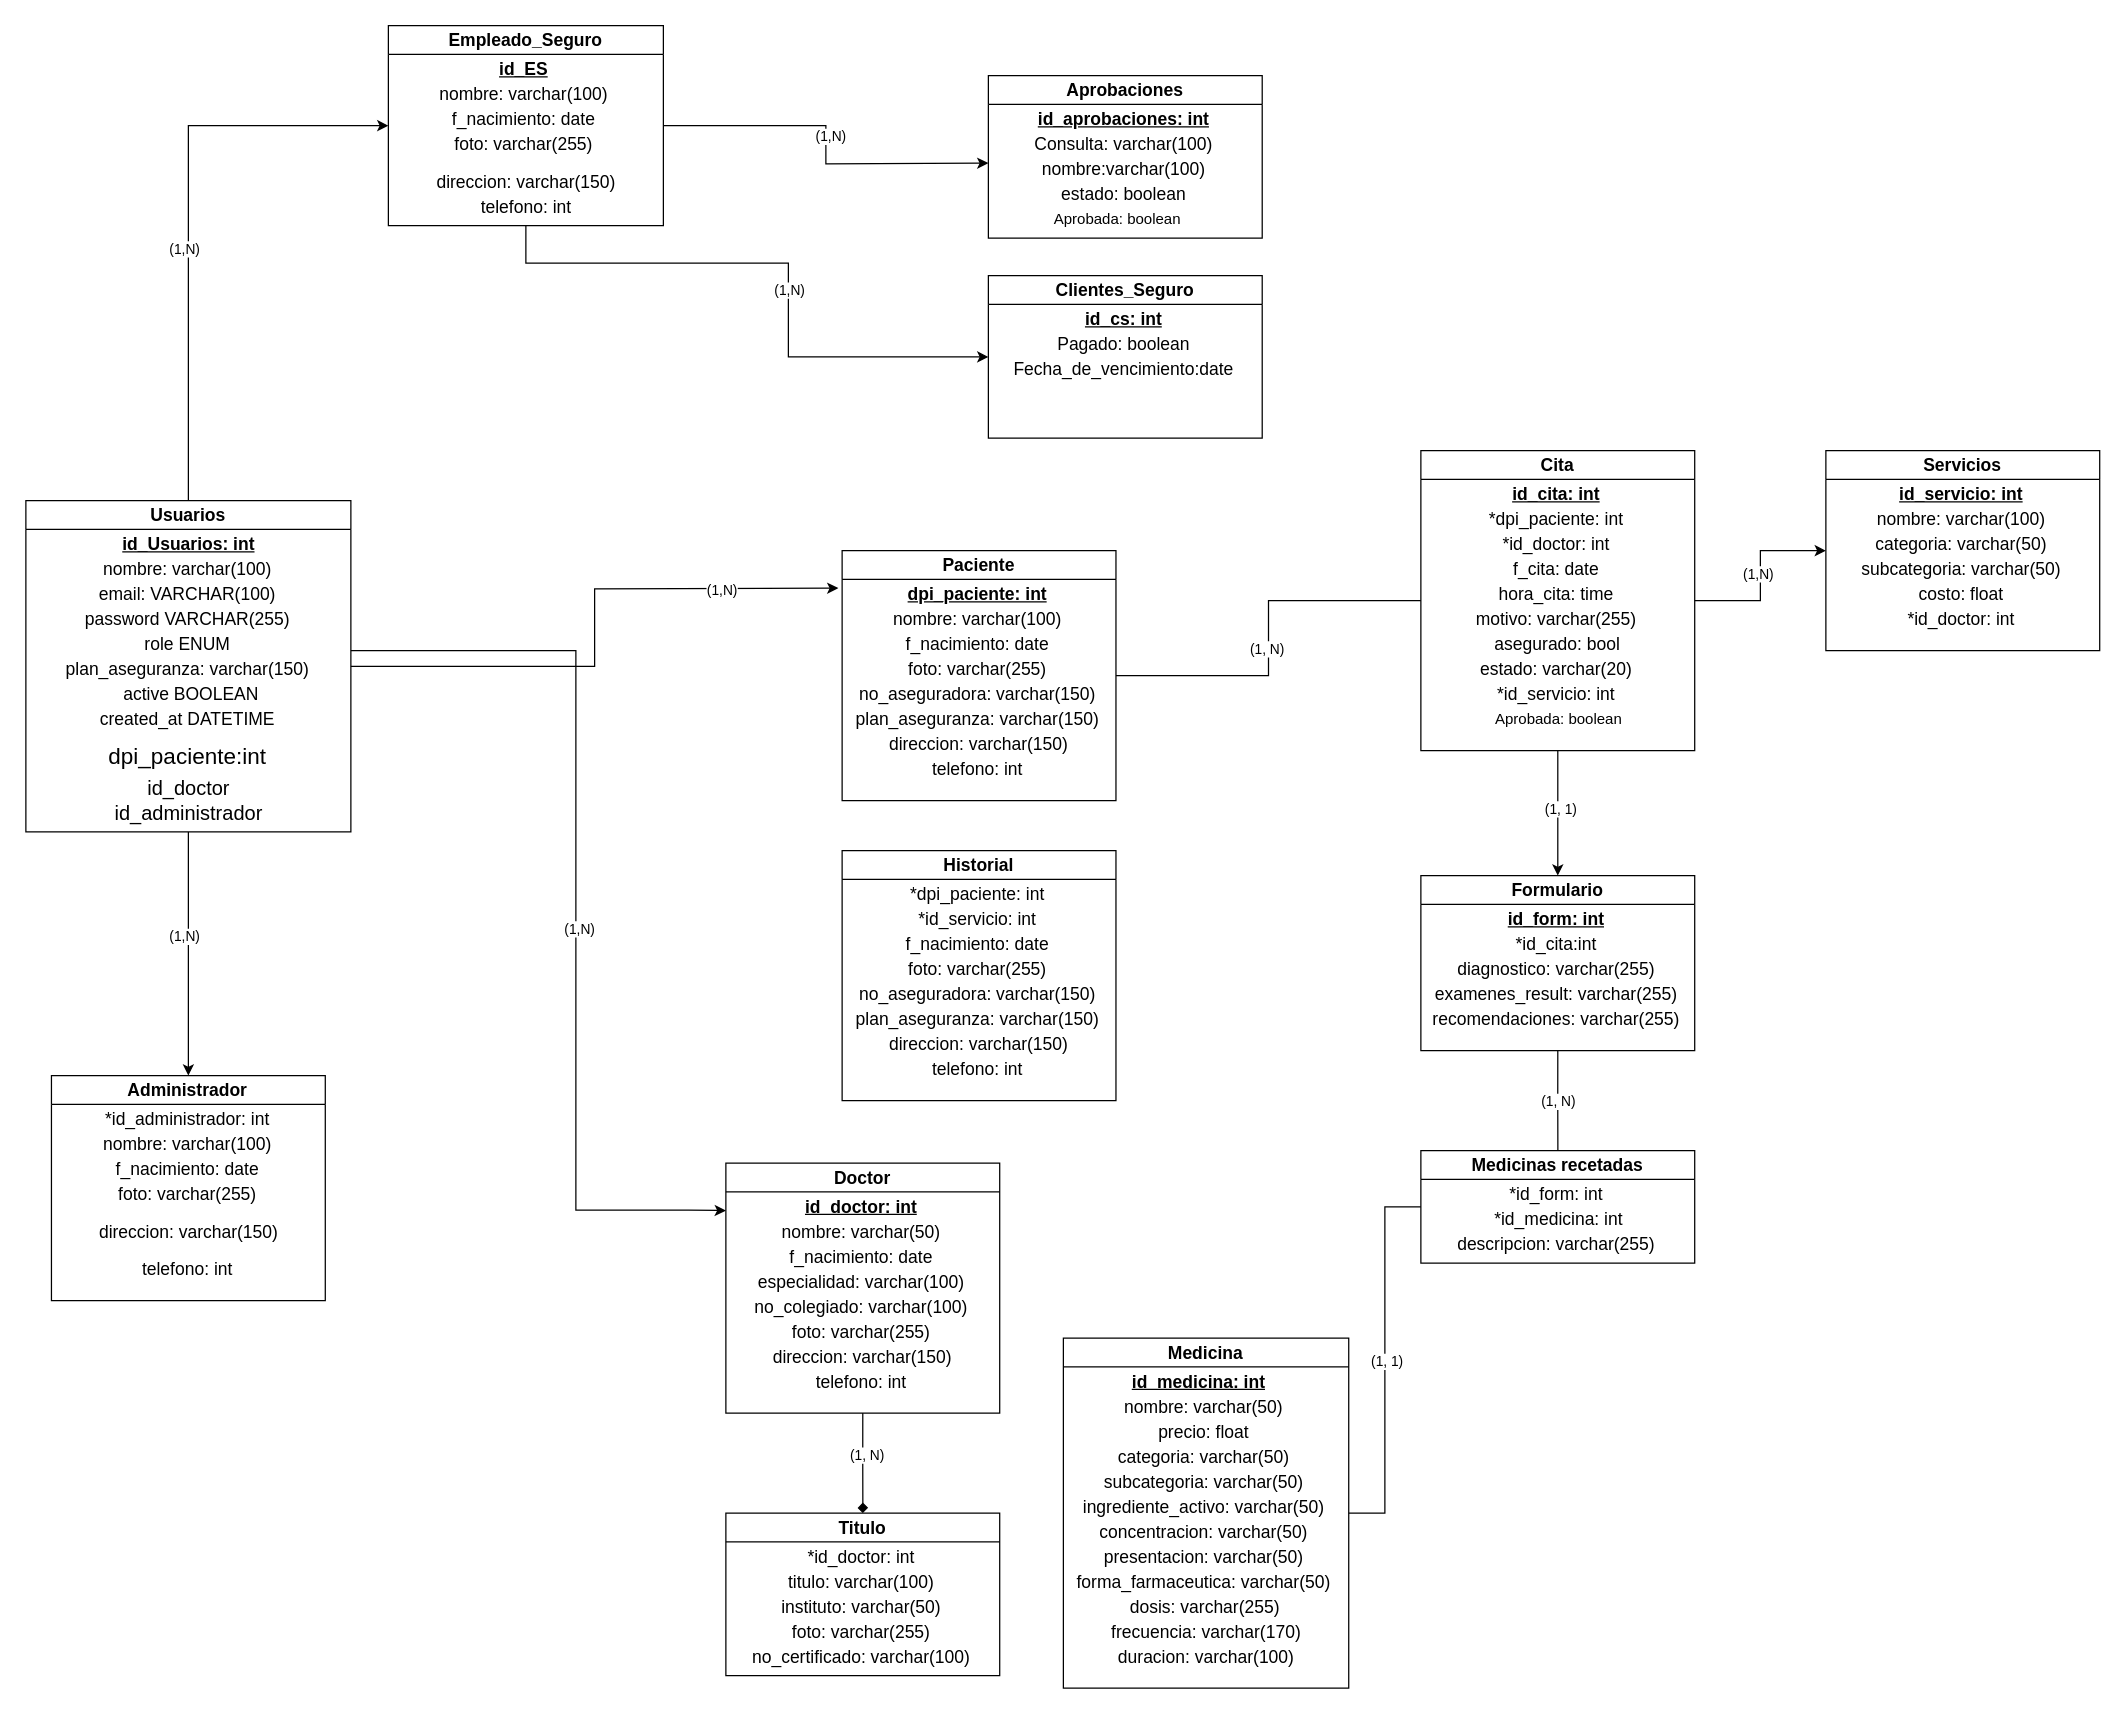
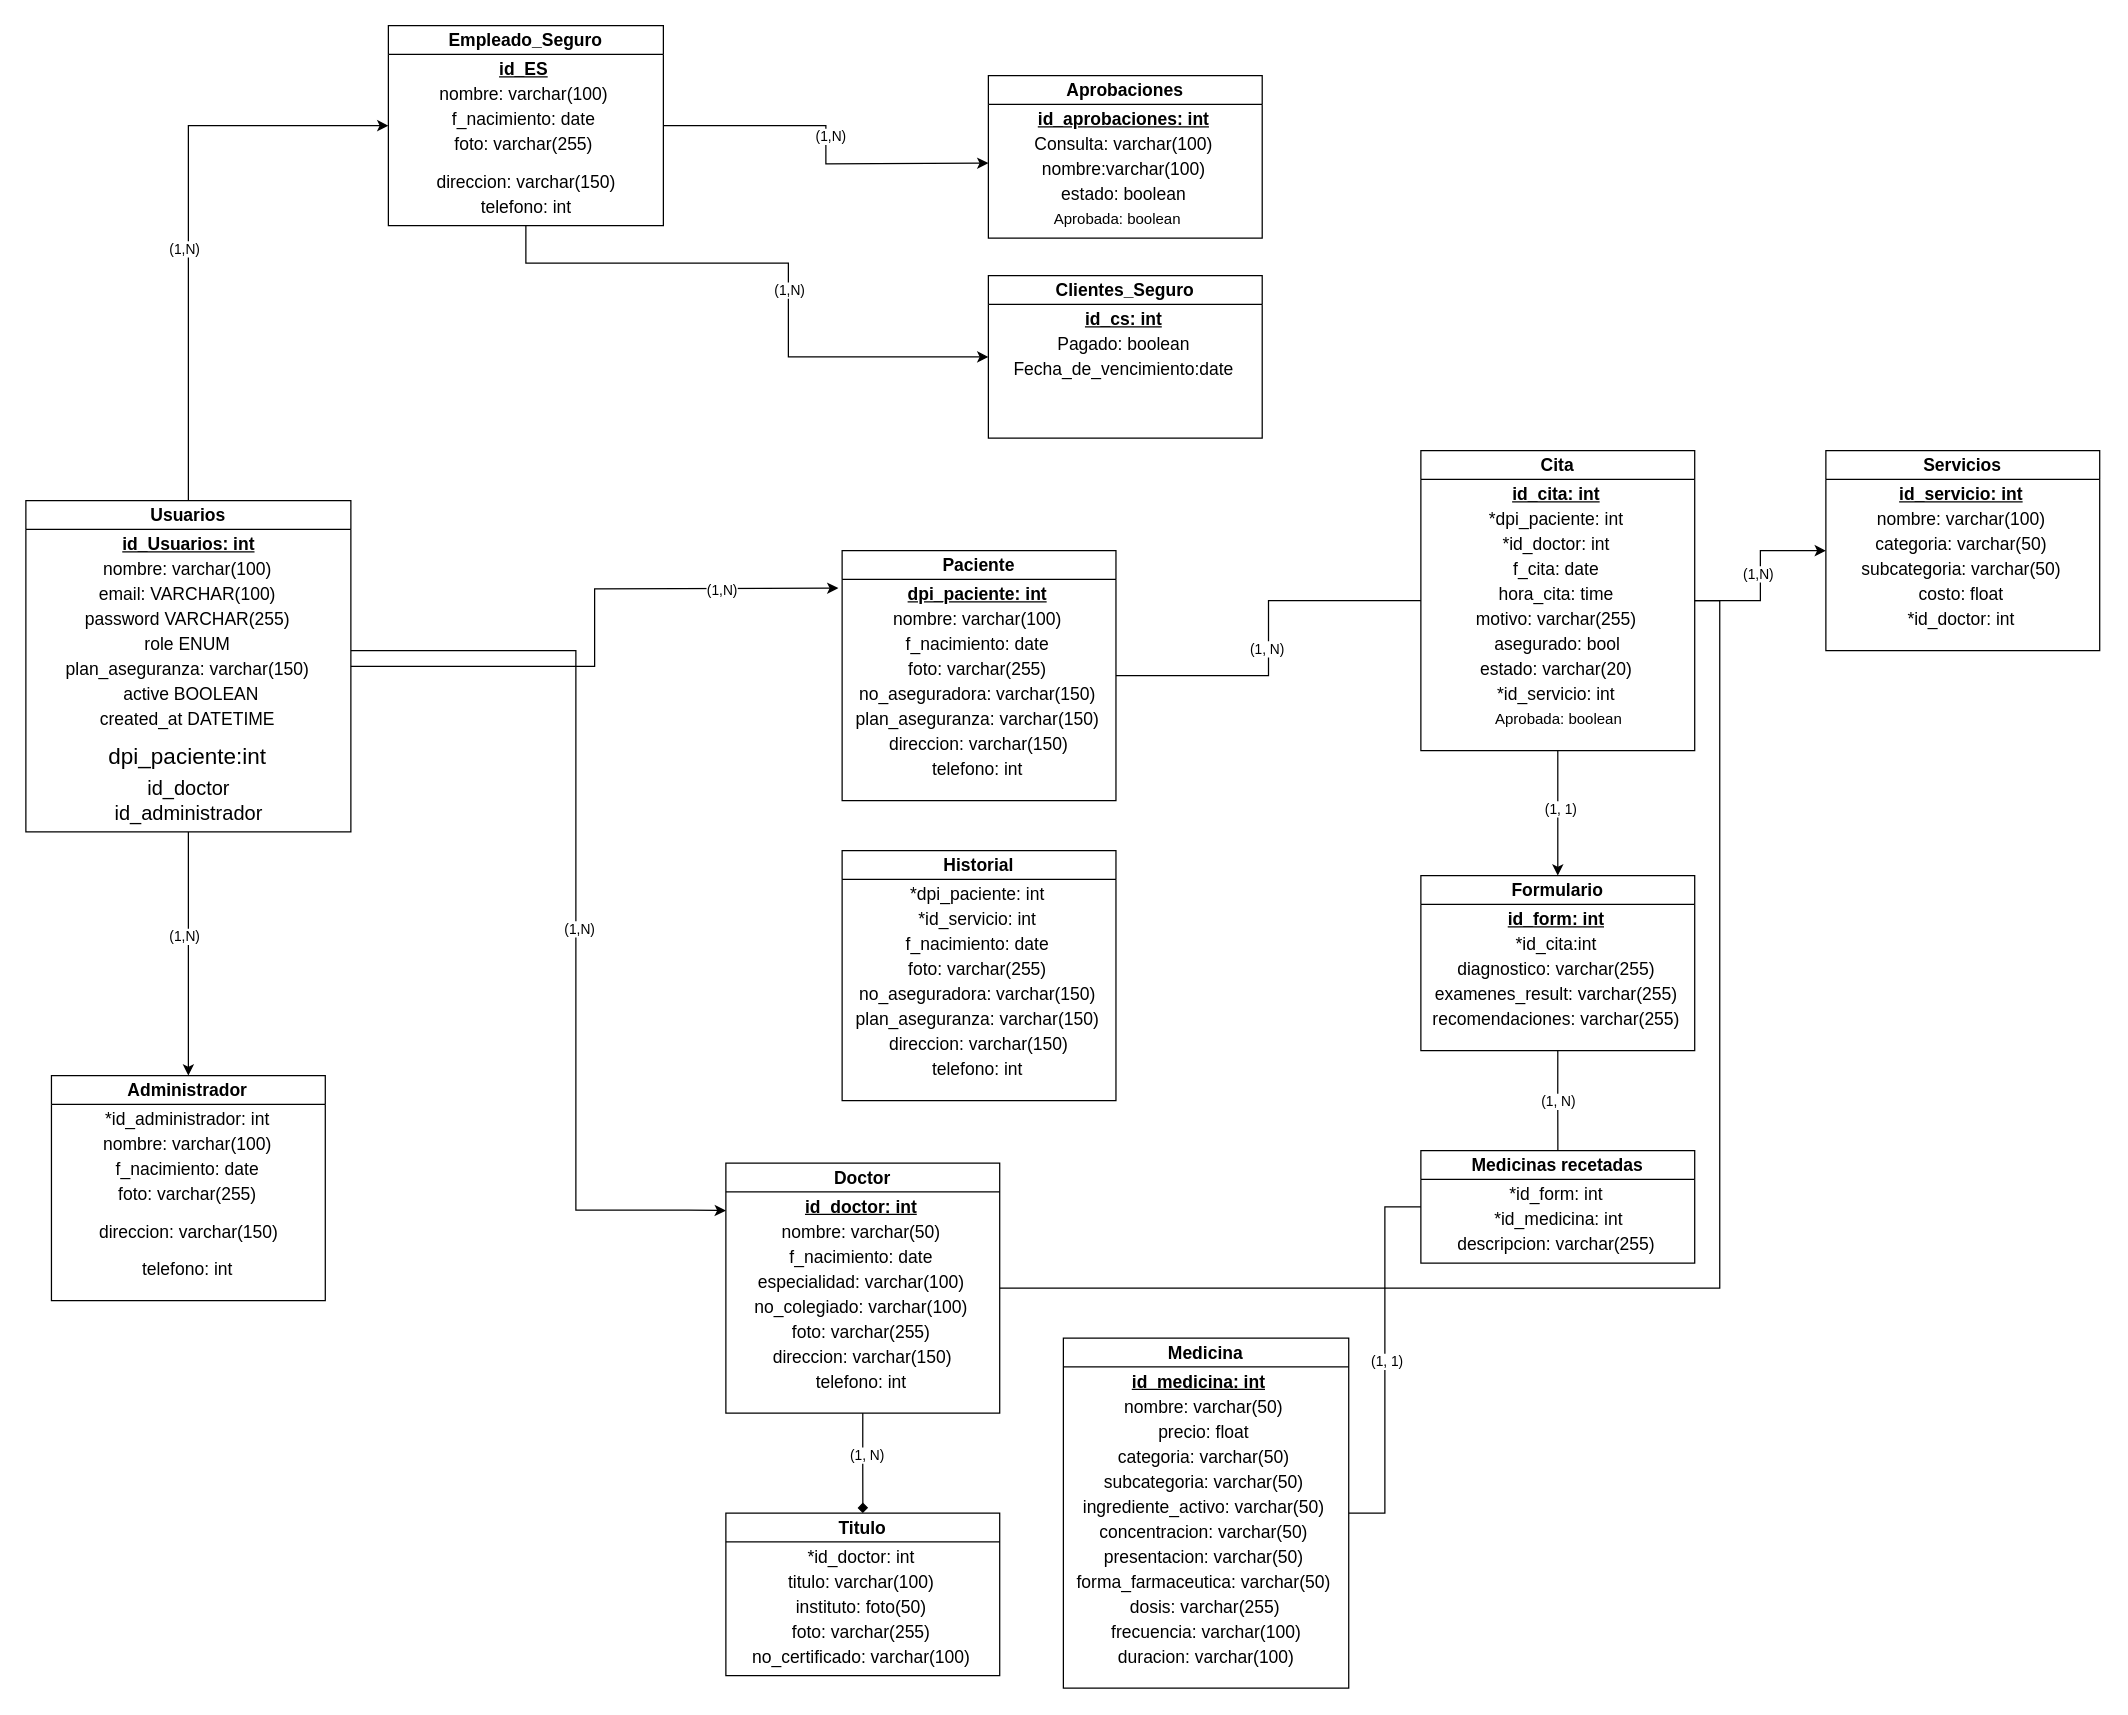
none -> (1702, 1288)
(861, 1607) -> (861, 1607)
(1206, 1632) -> (1206, 1632)
